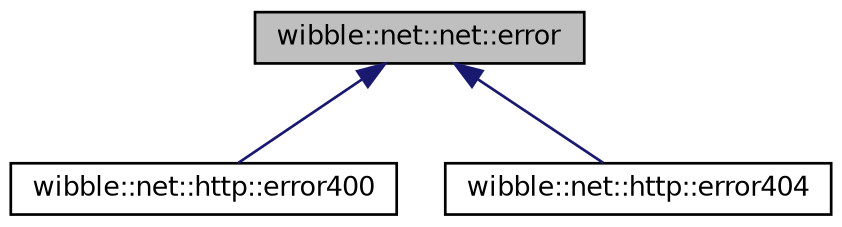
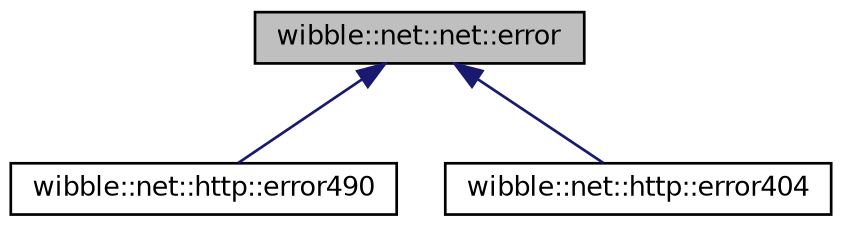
(204, 189) -> (204, 189)
